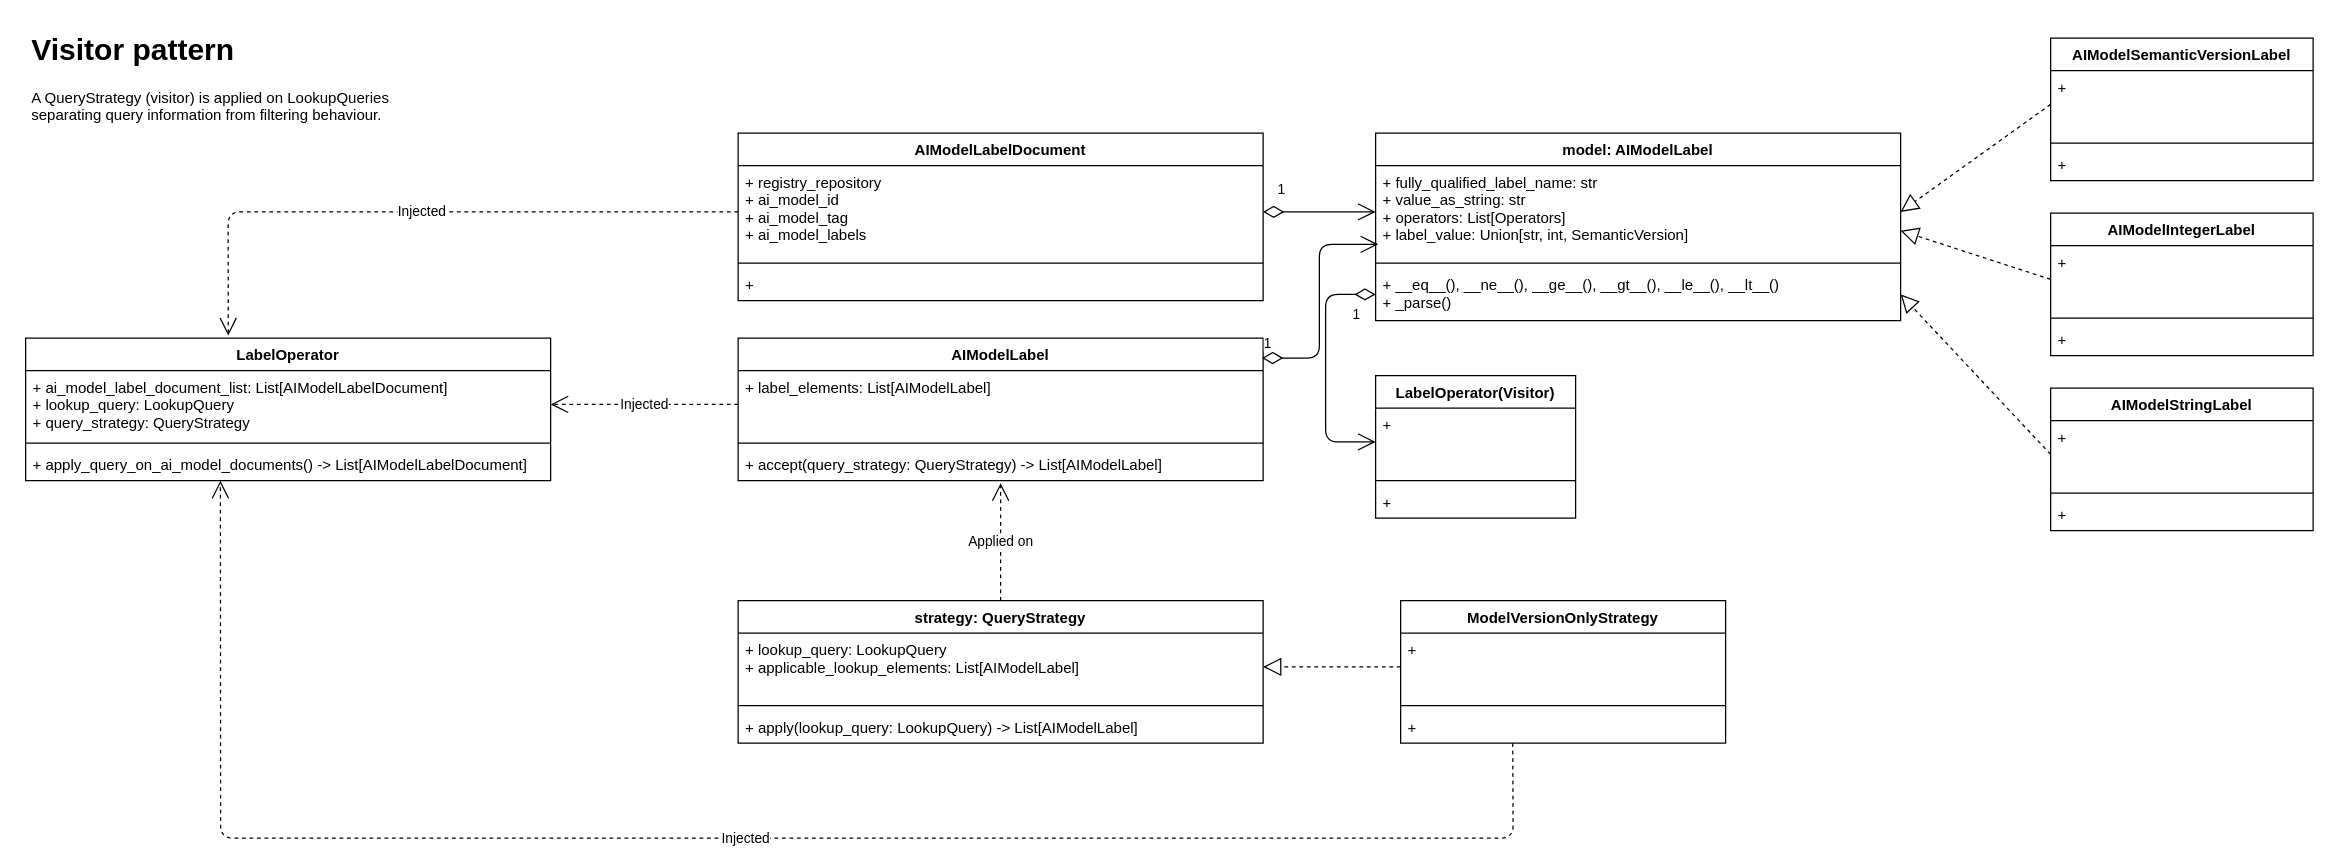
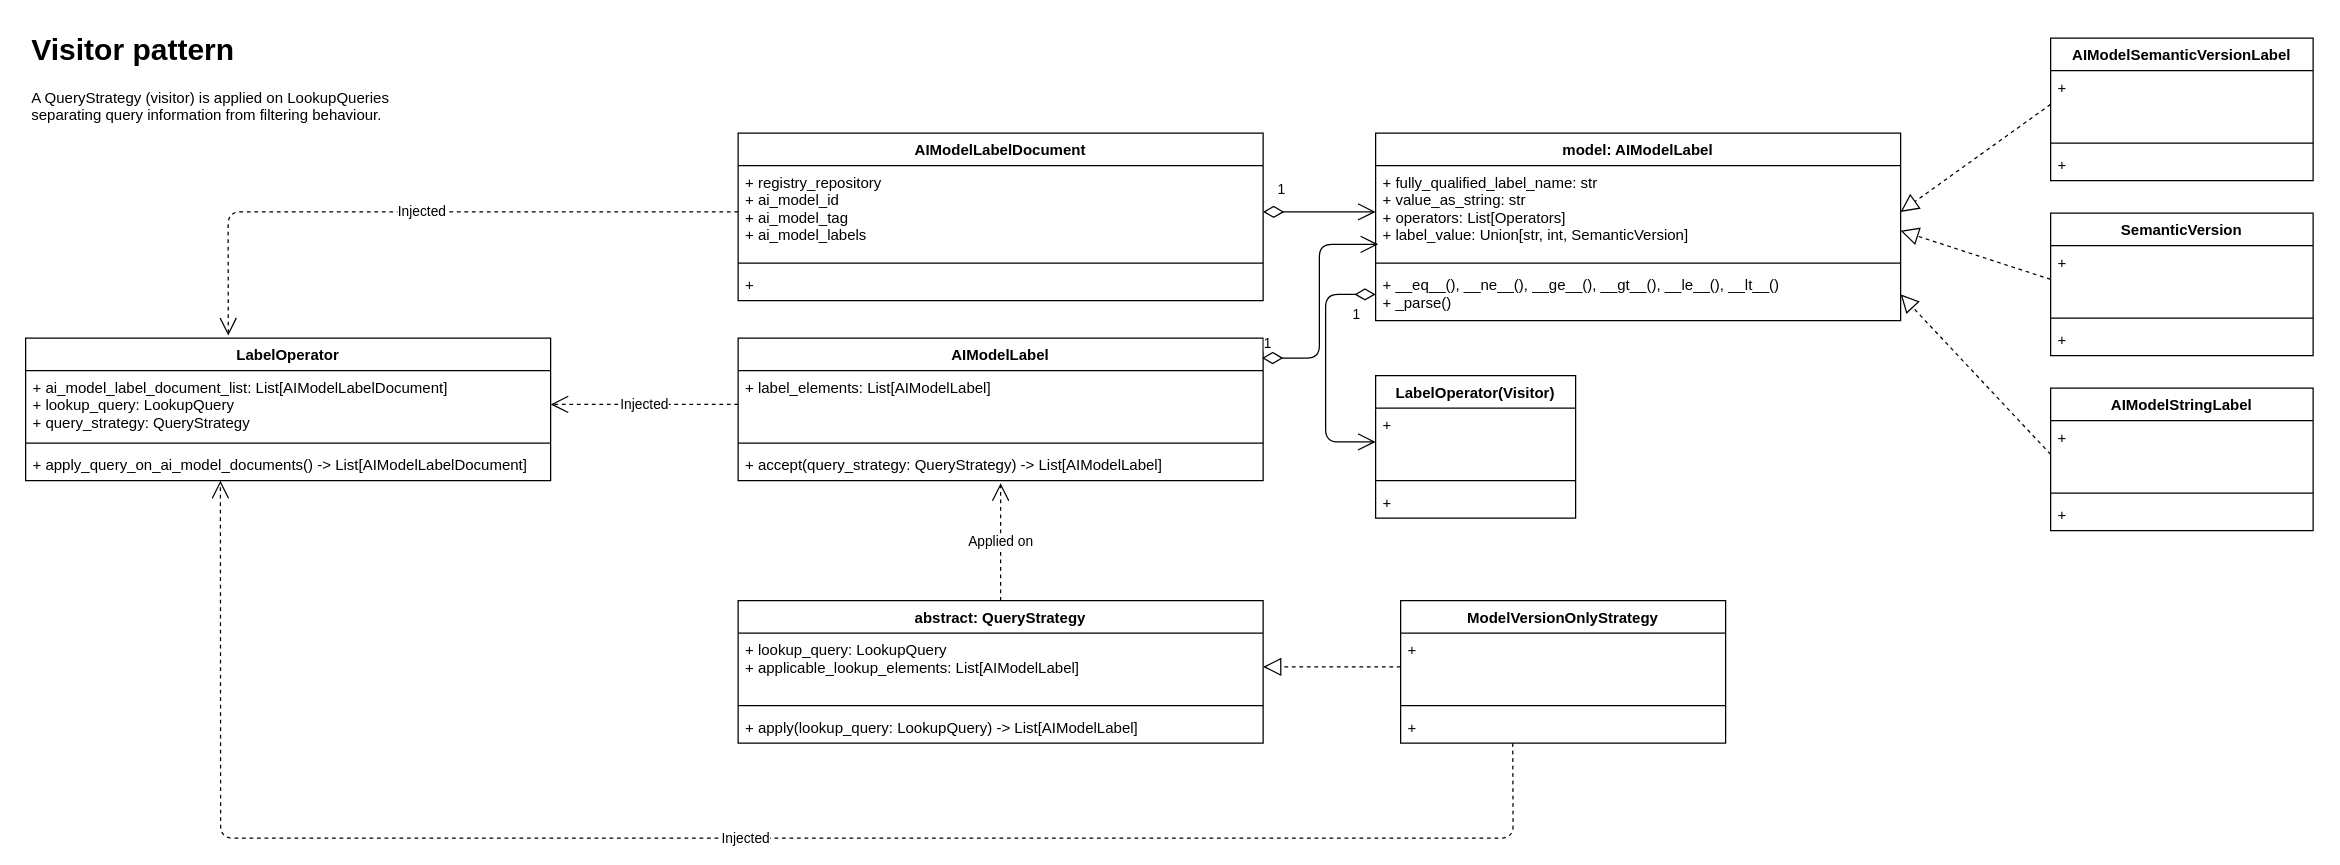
(2181, 230) -> (2181, 230)
(1000, 618) -> (1000, 618)
